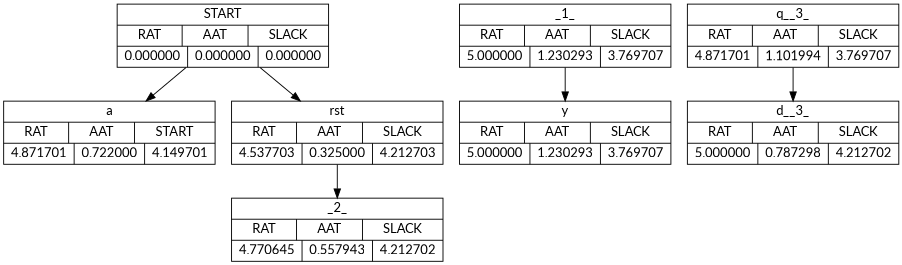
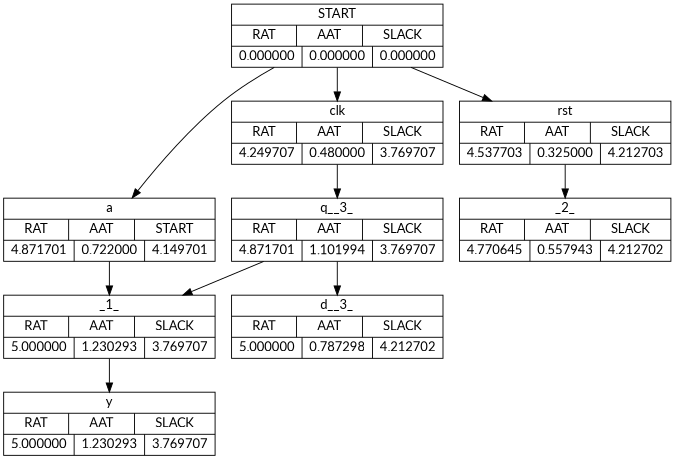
none -> (337, 133)
none -> (109, 274)
none -> (227, 277)
